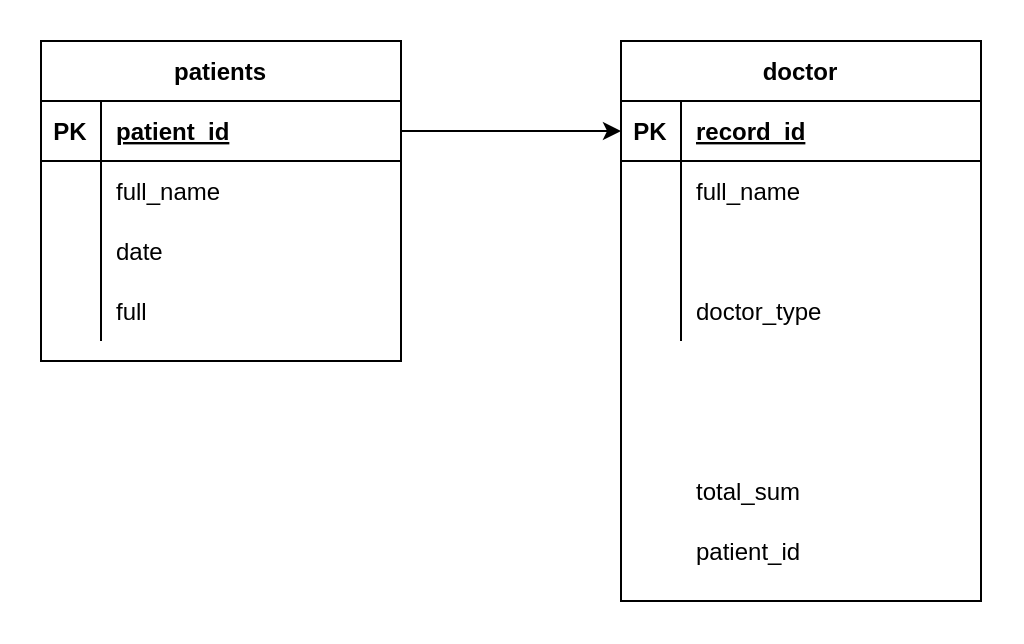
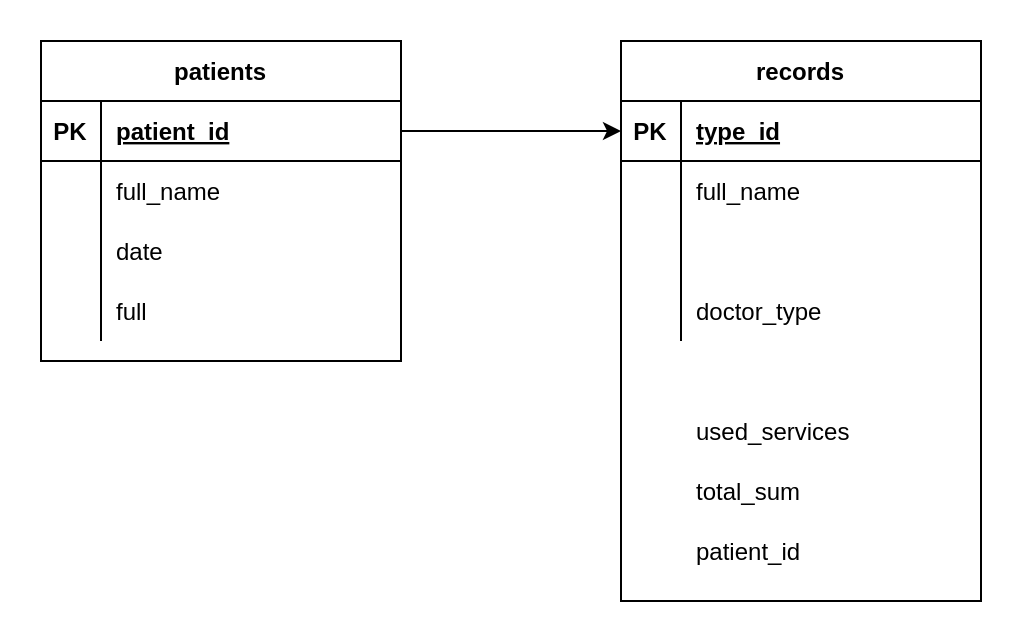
(800, 72) -> (800, 72)
(753, 132) -> (740, 132)
none -> (831, 431)
